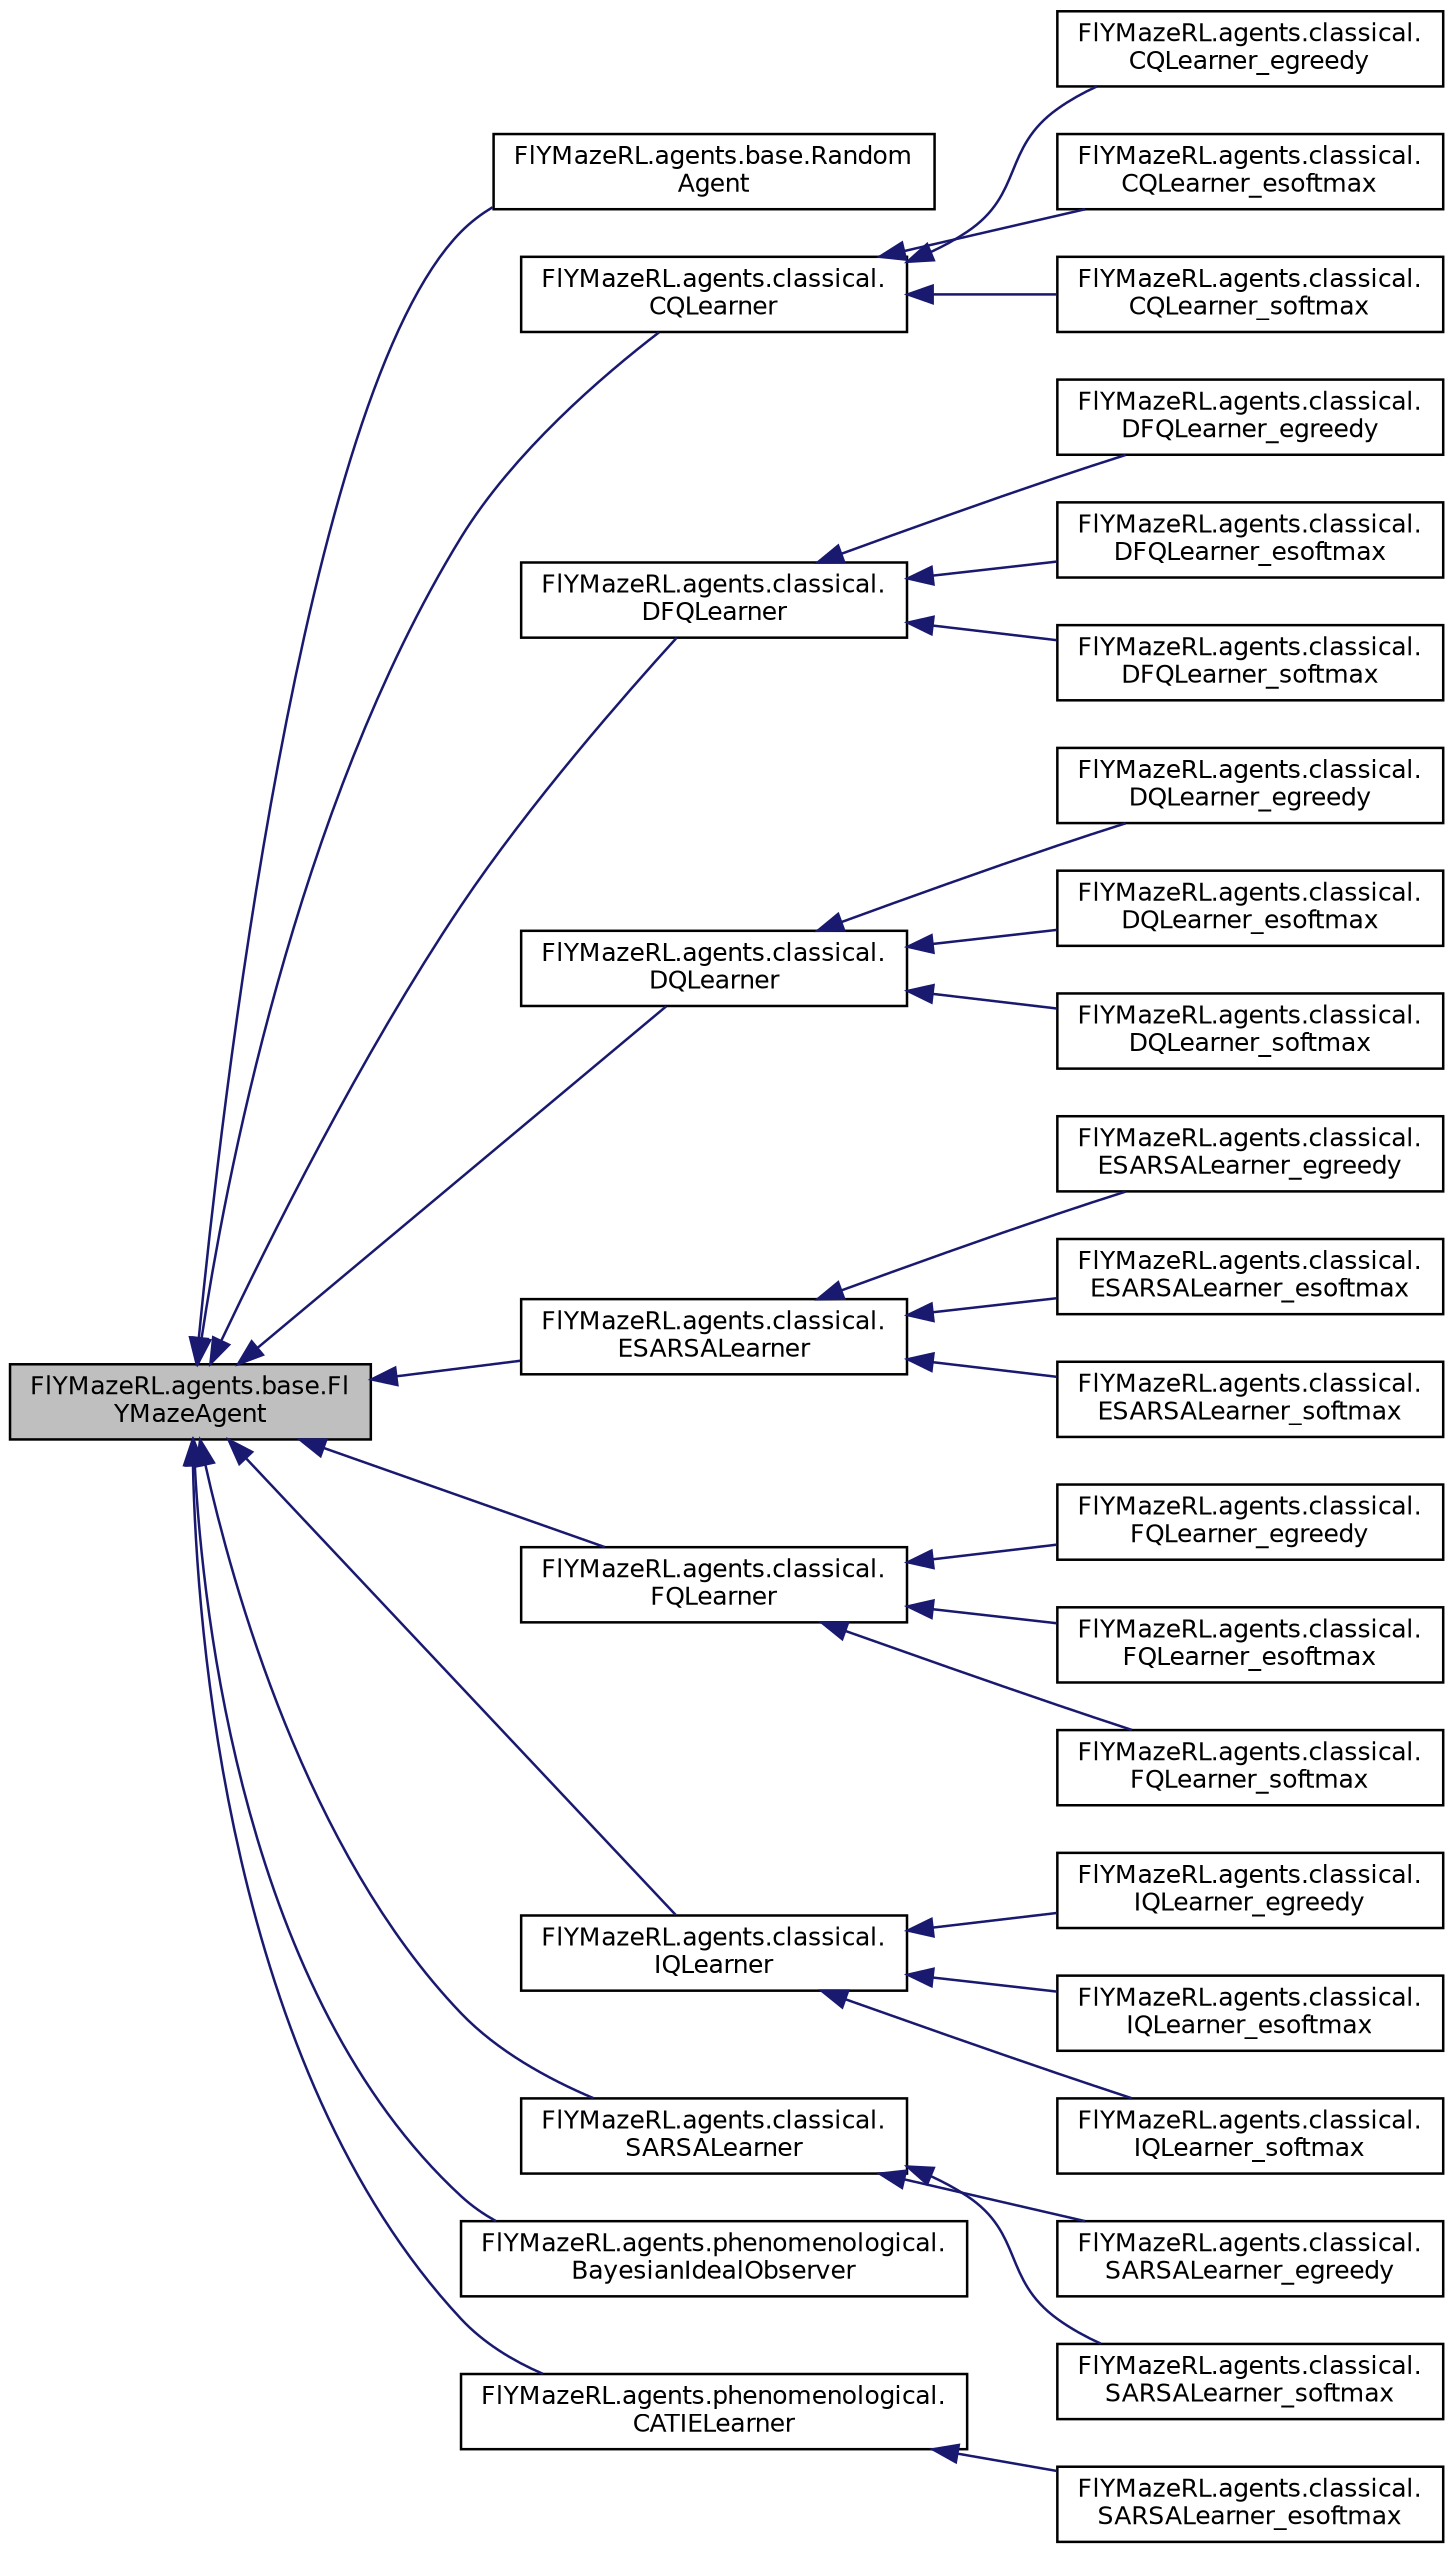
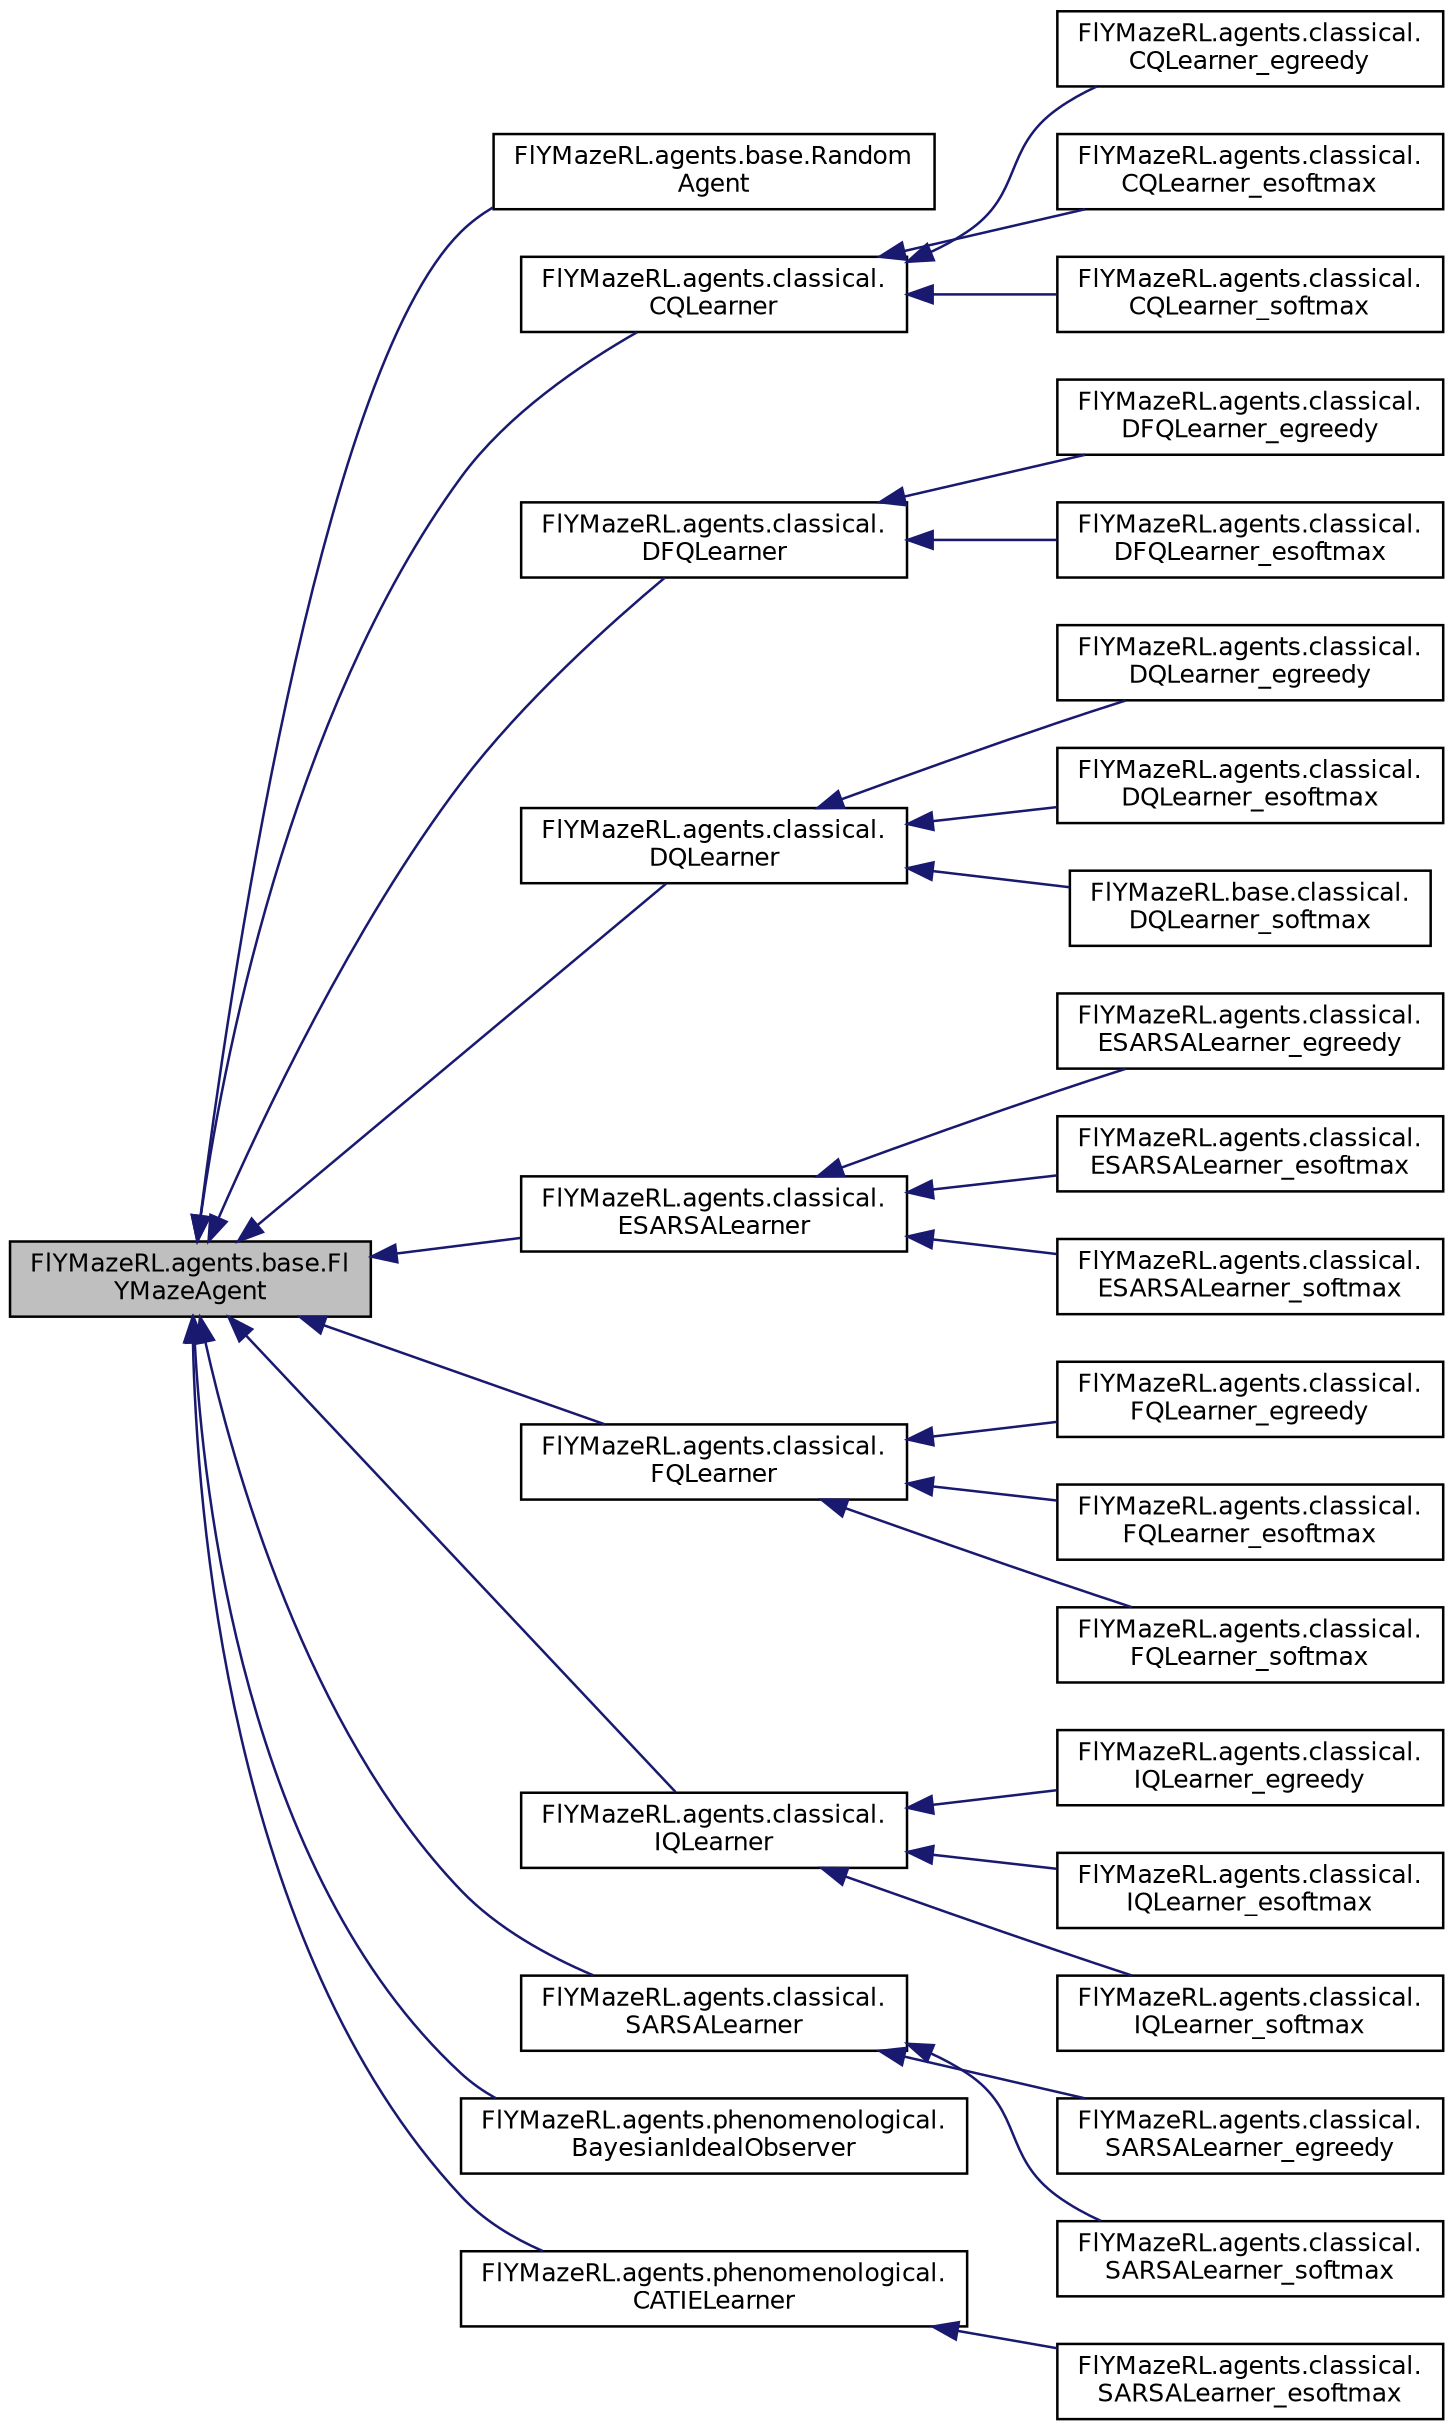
(1250, 663) -> none
(1250, 1031) -> (1250, 908)
